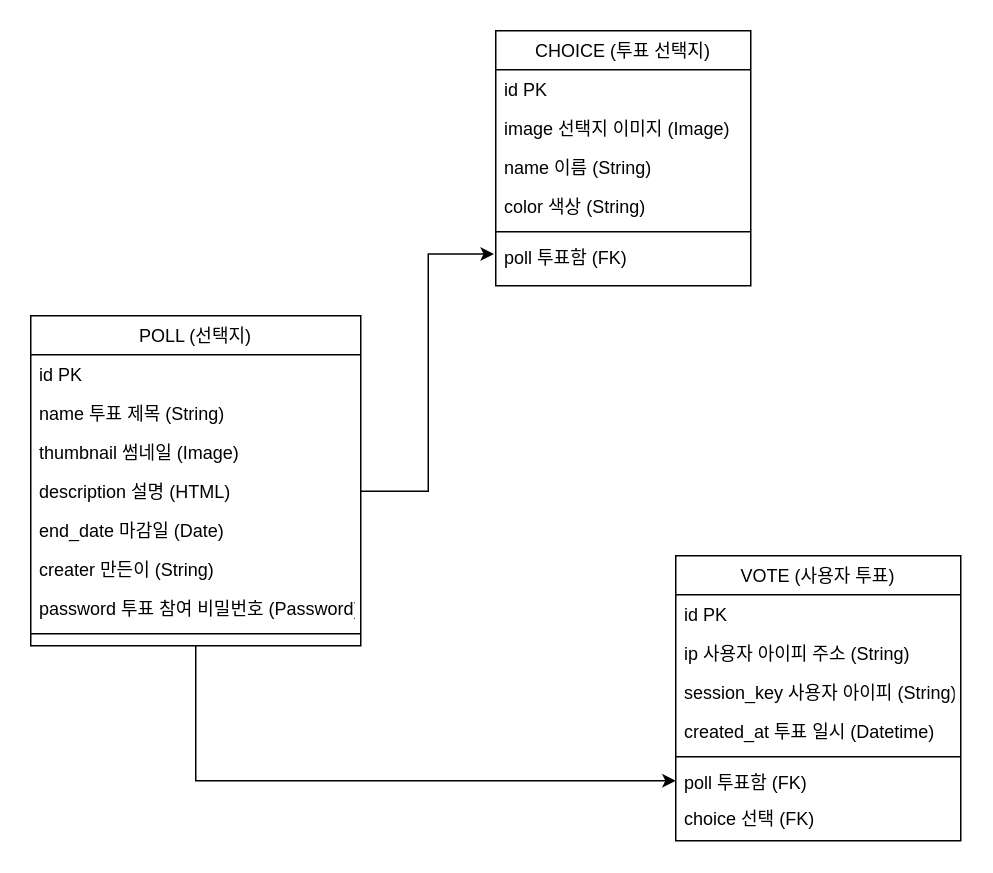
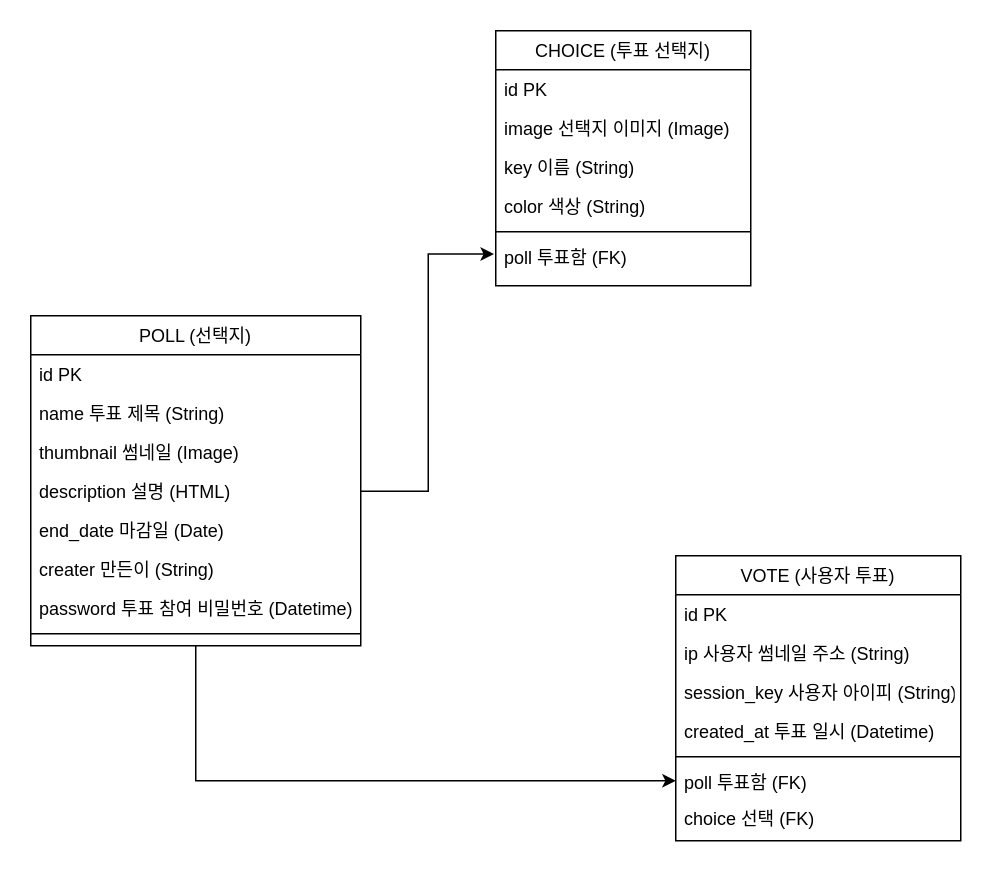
(586, 168) -> (581, 168)
(213, 609) -> (210, 609)
(813, 654) -> (813, 654)
